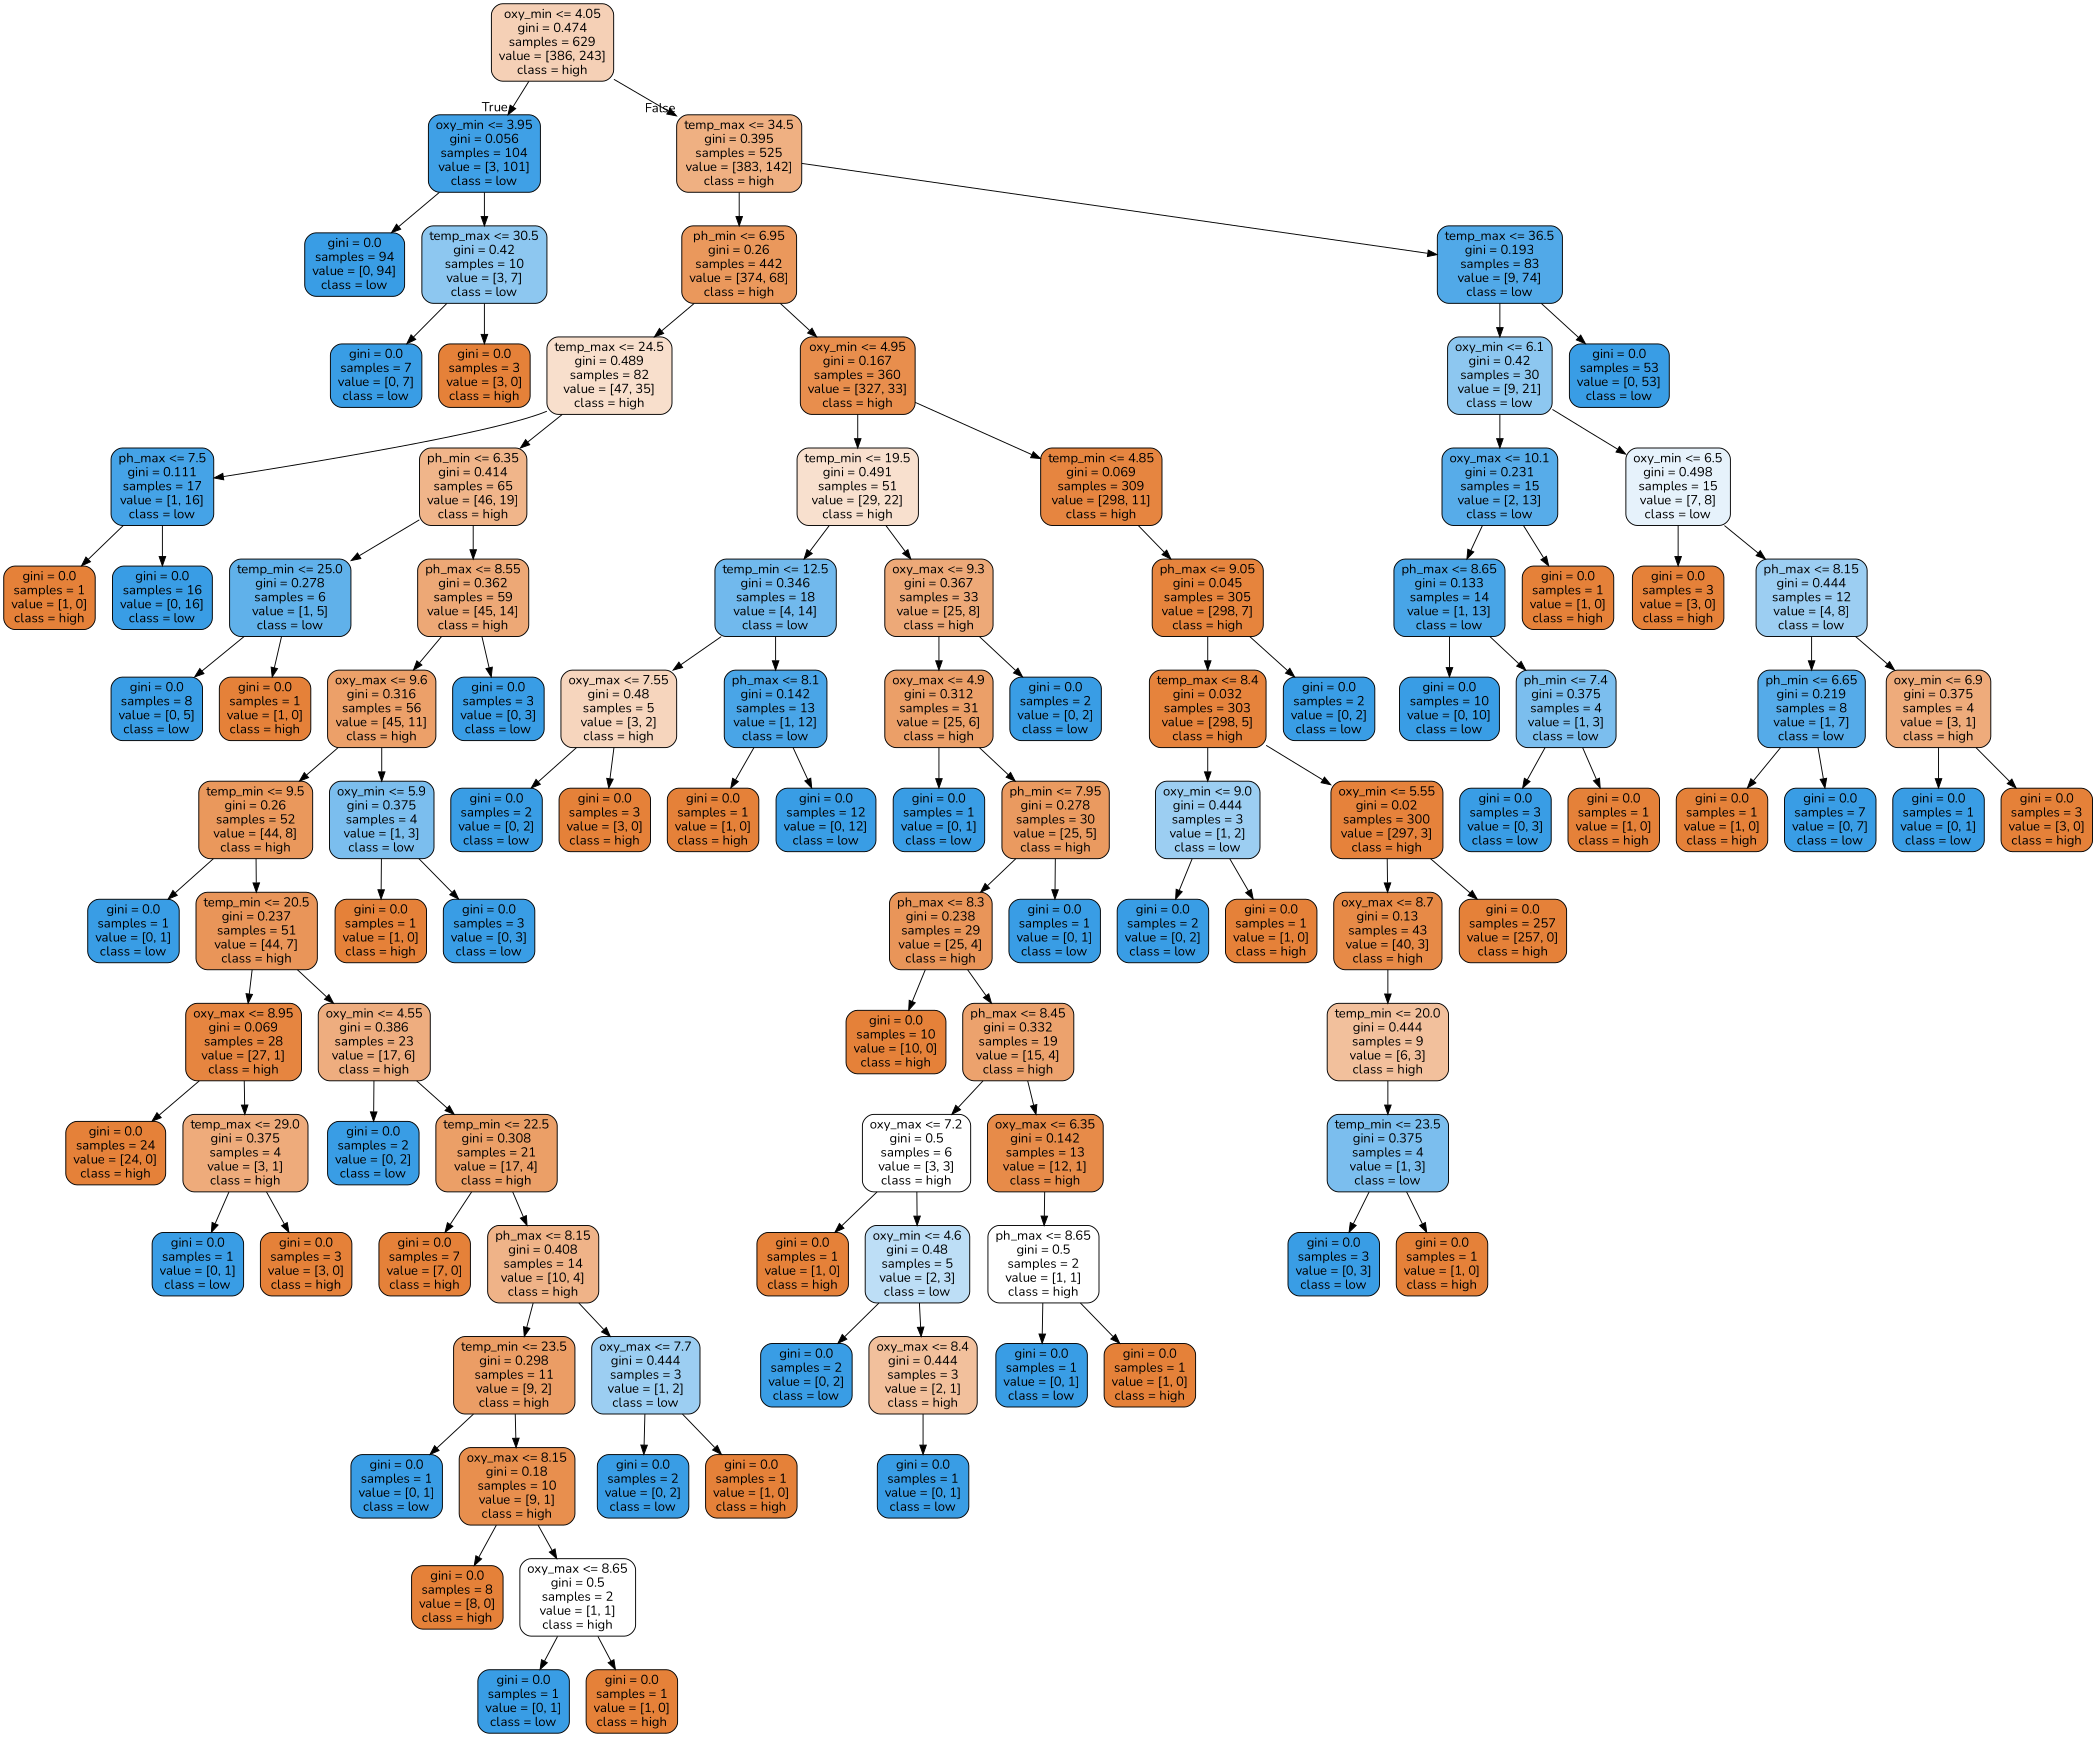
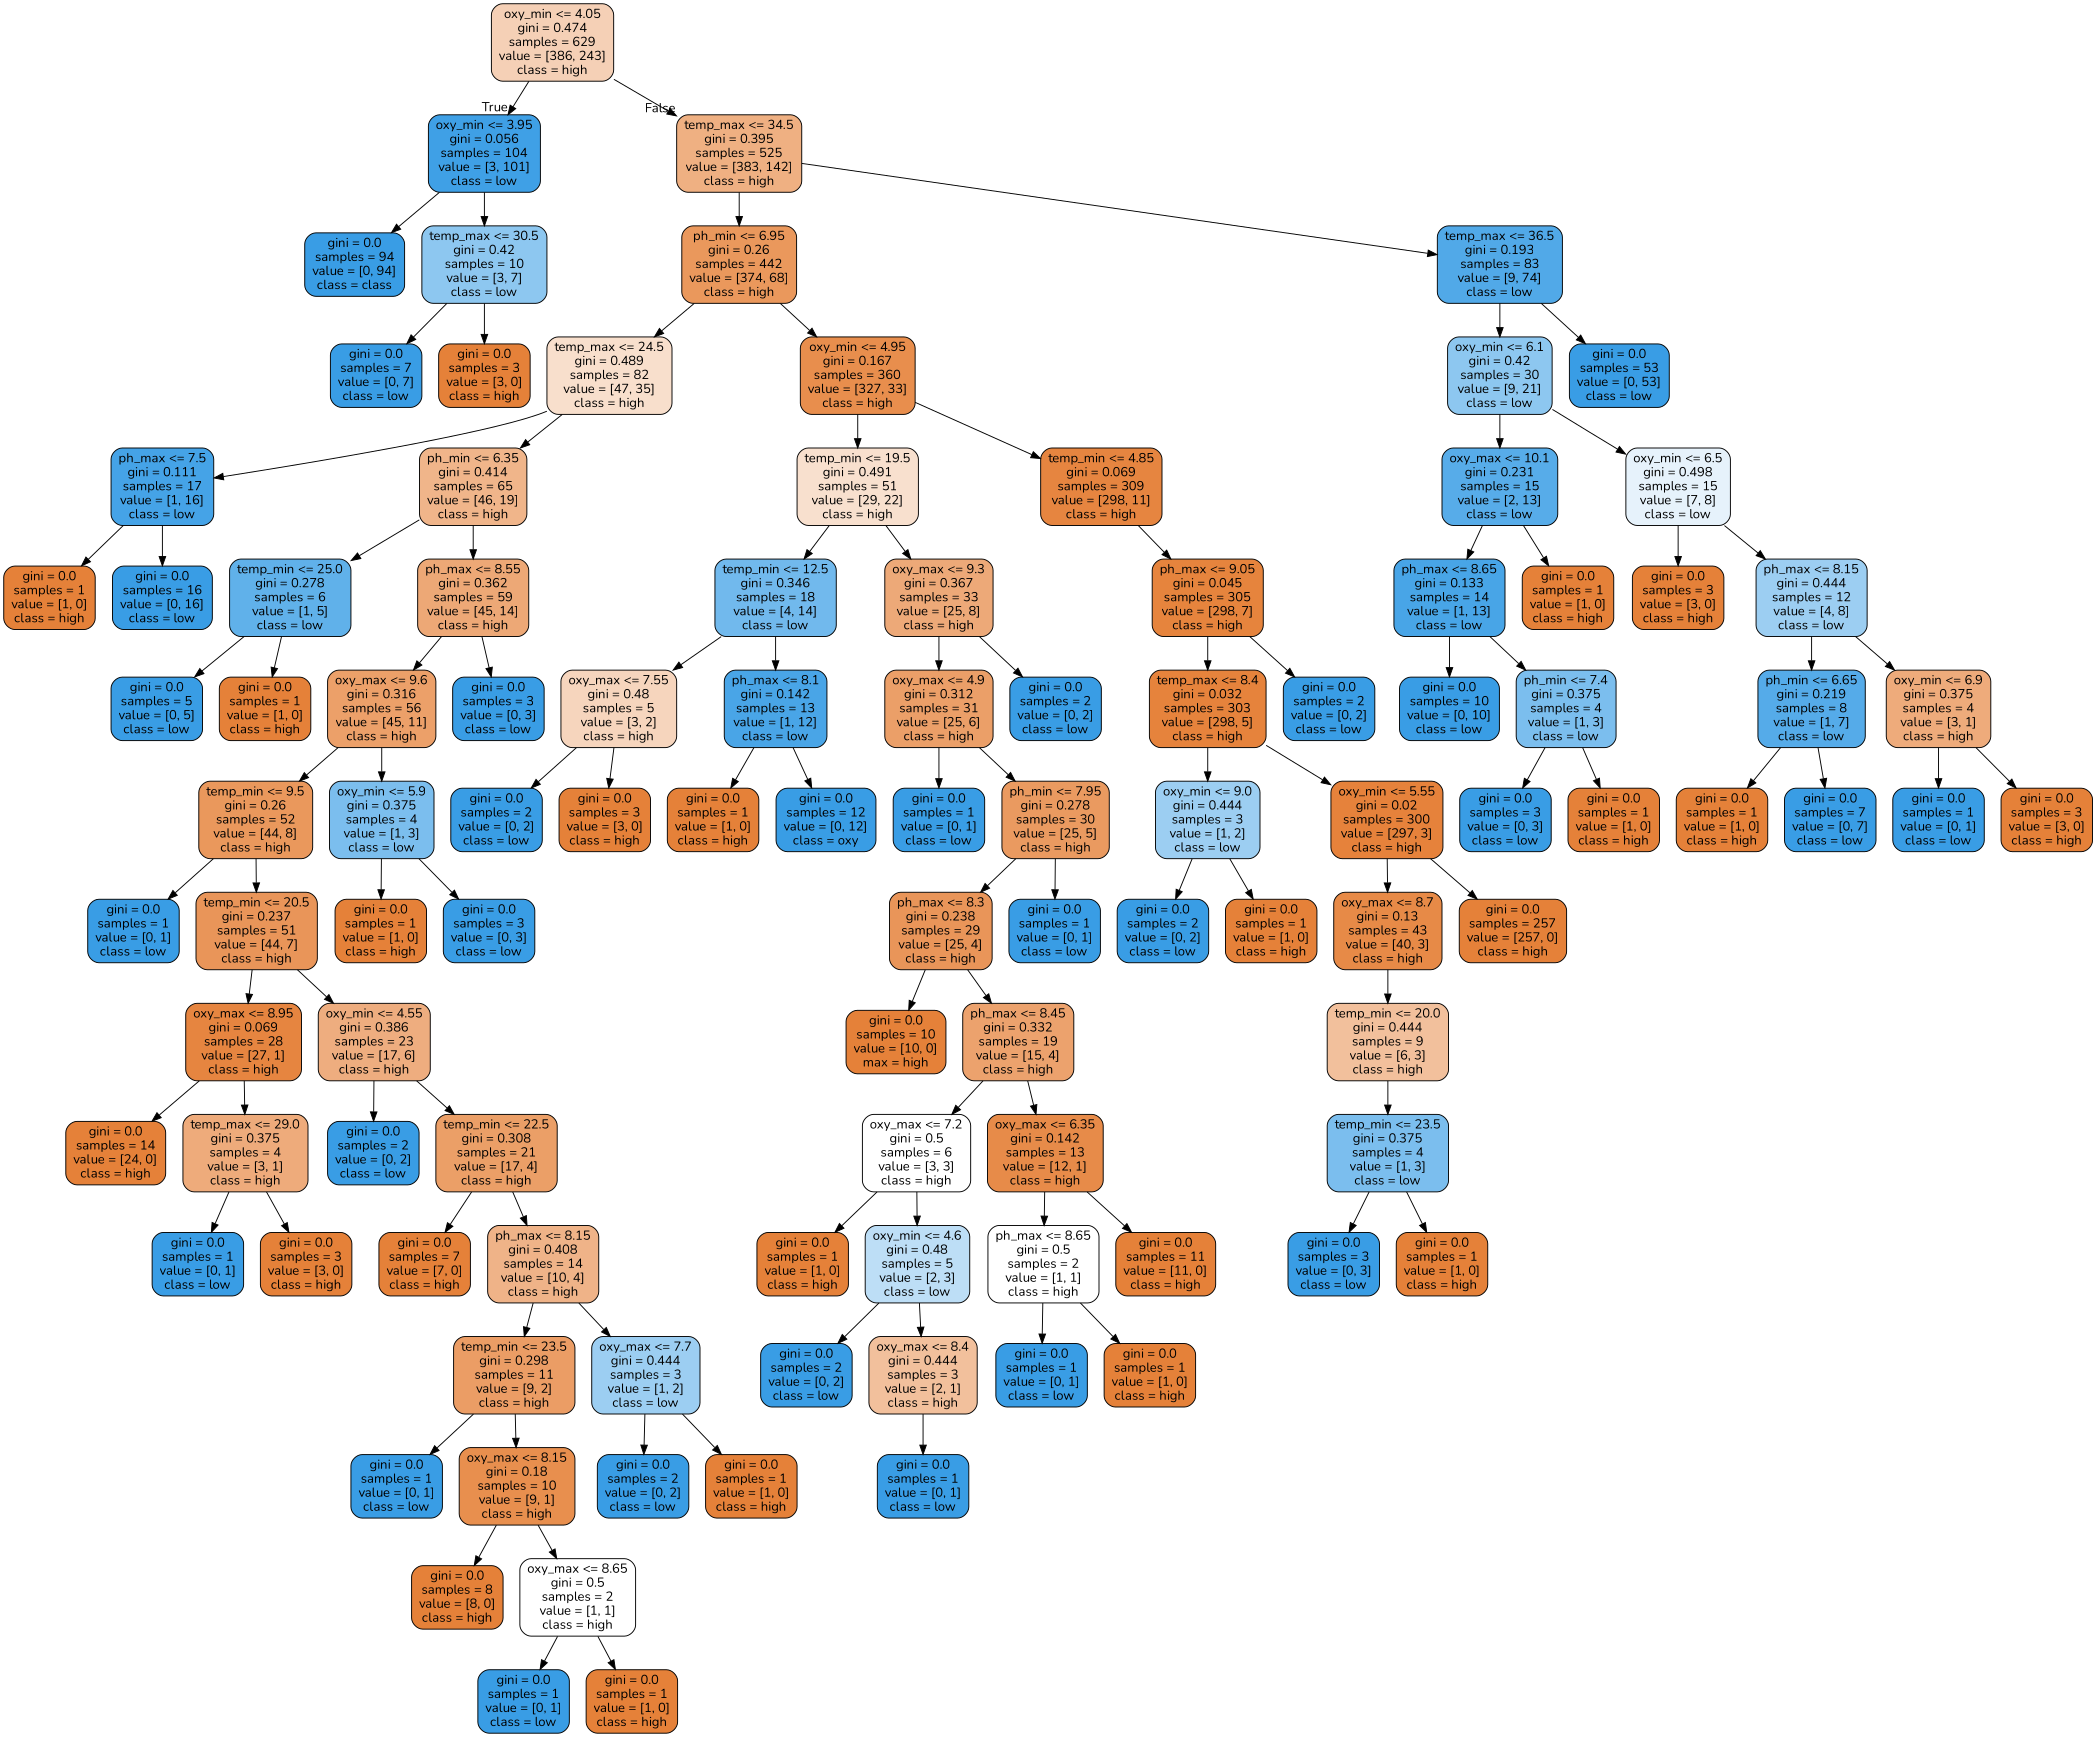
(355, 265) -> (355, 265)
(157, 709) -> (157, 709)
(826, 820) -> (826, 820)
(896, 1042) -> (896, 1042)
(116, 1153) -> (116, 1153)
none -> (1166, 1264)
